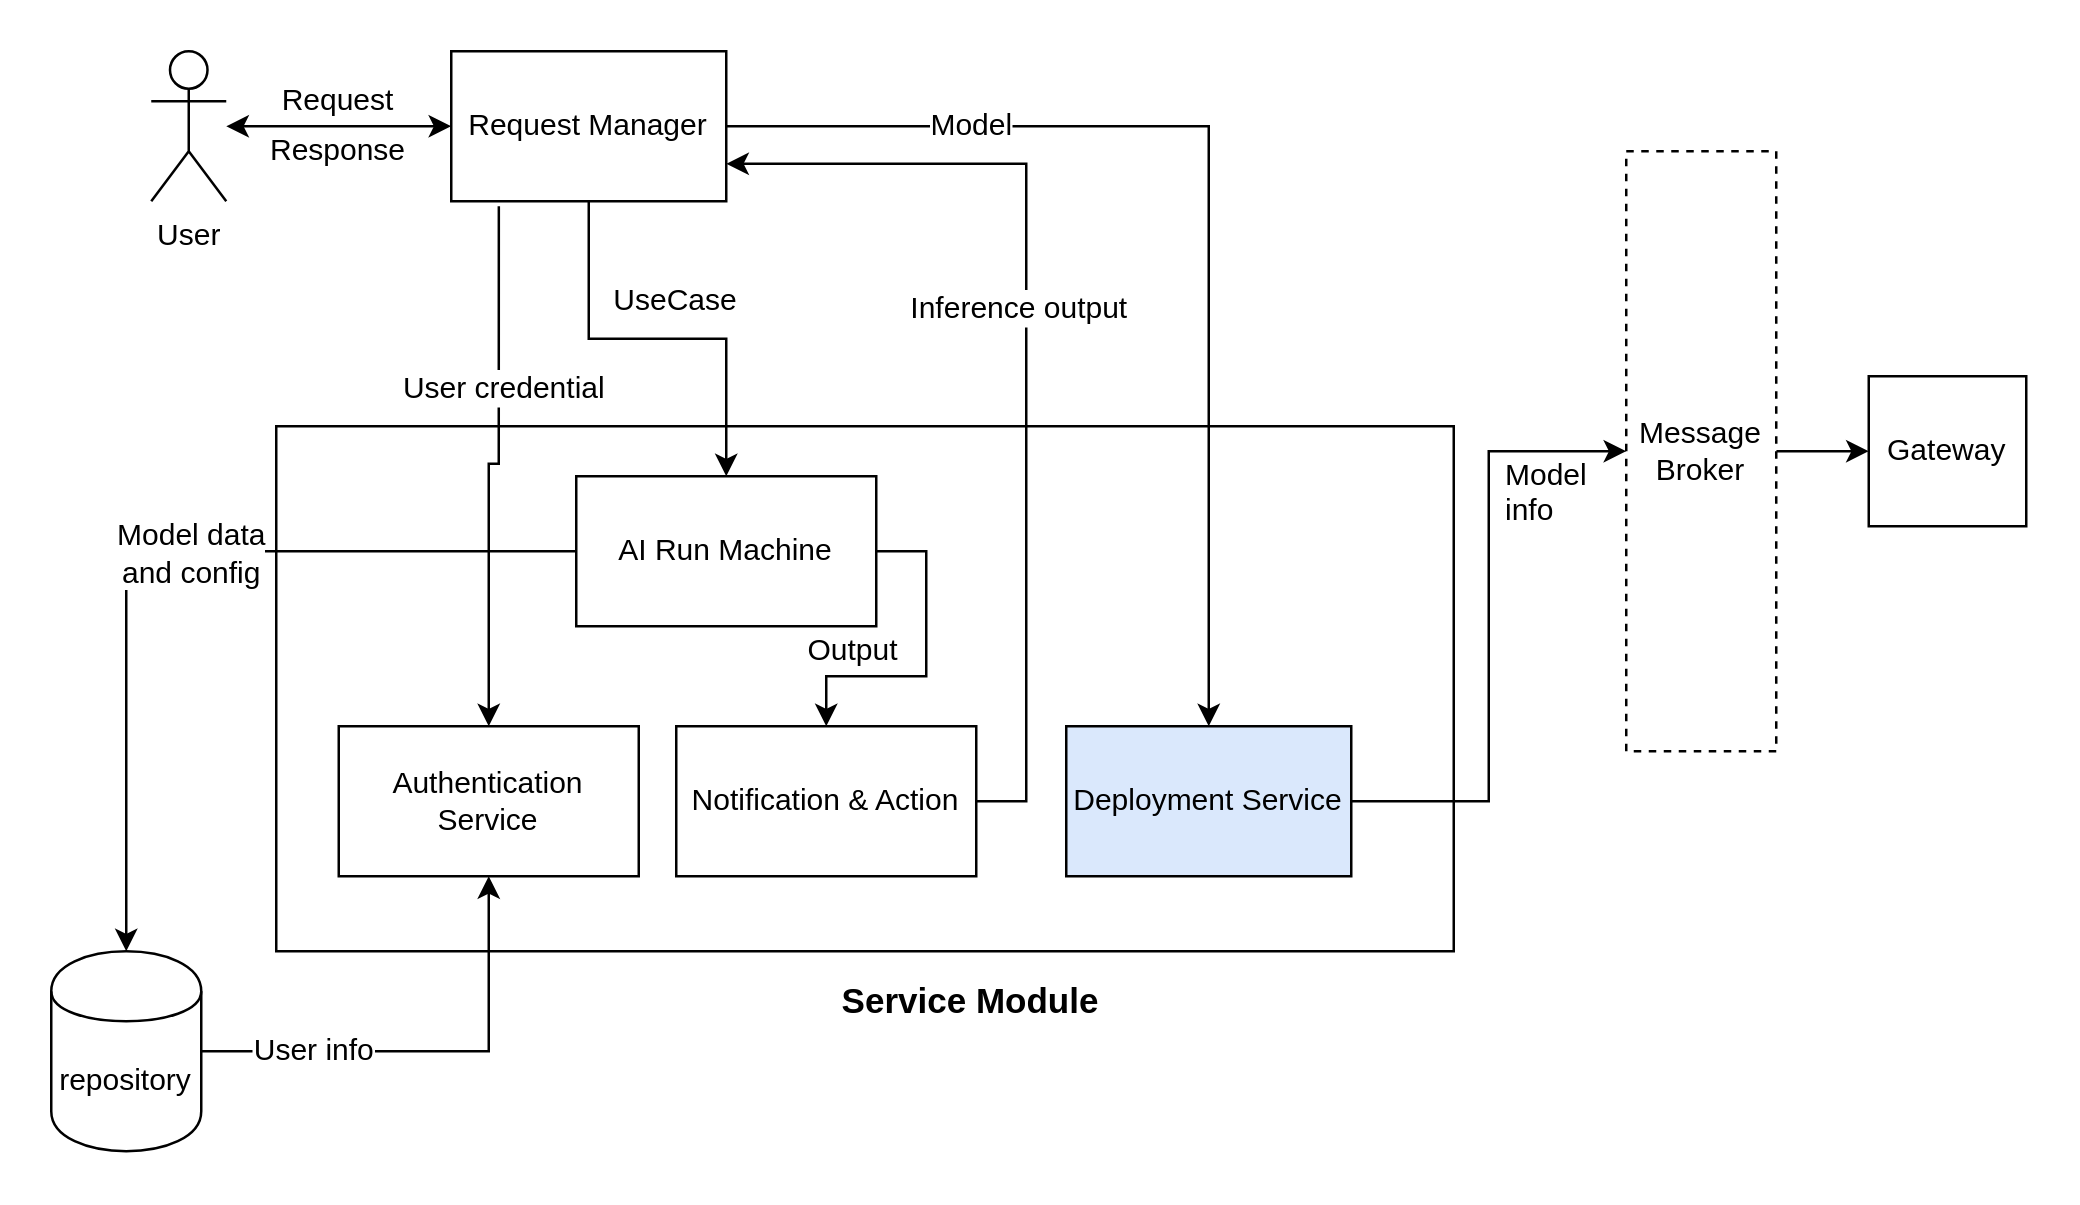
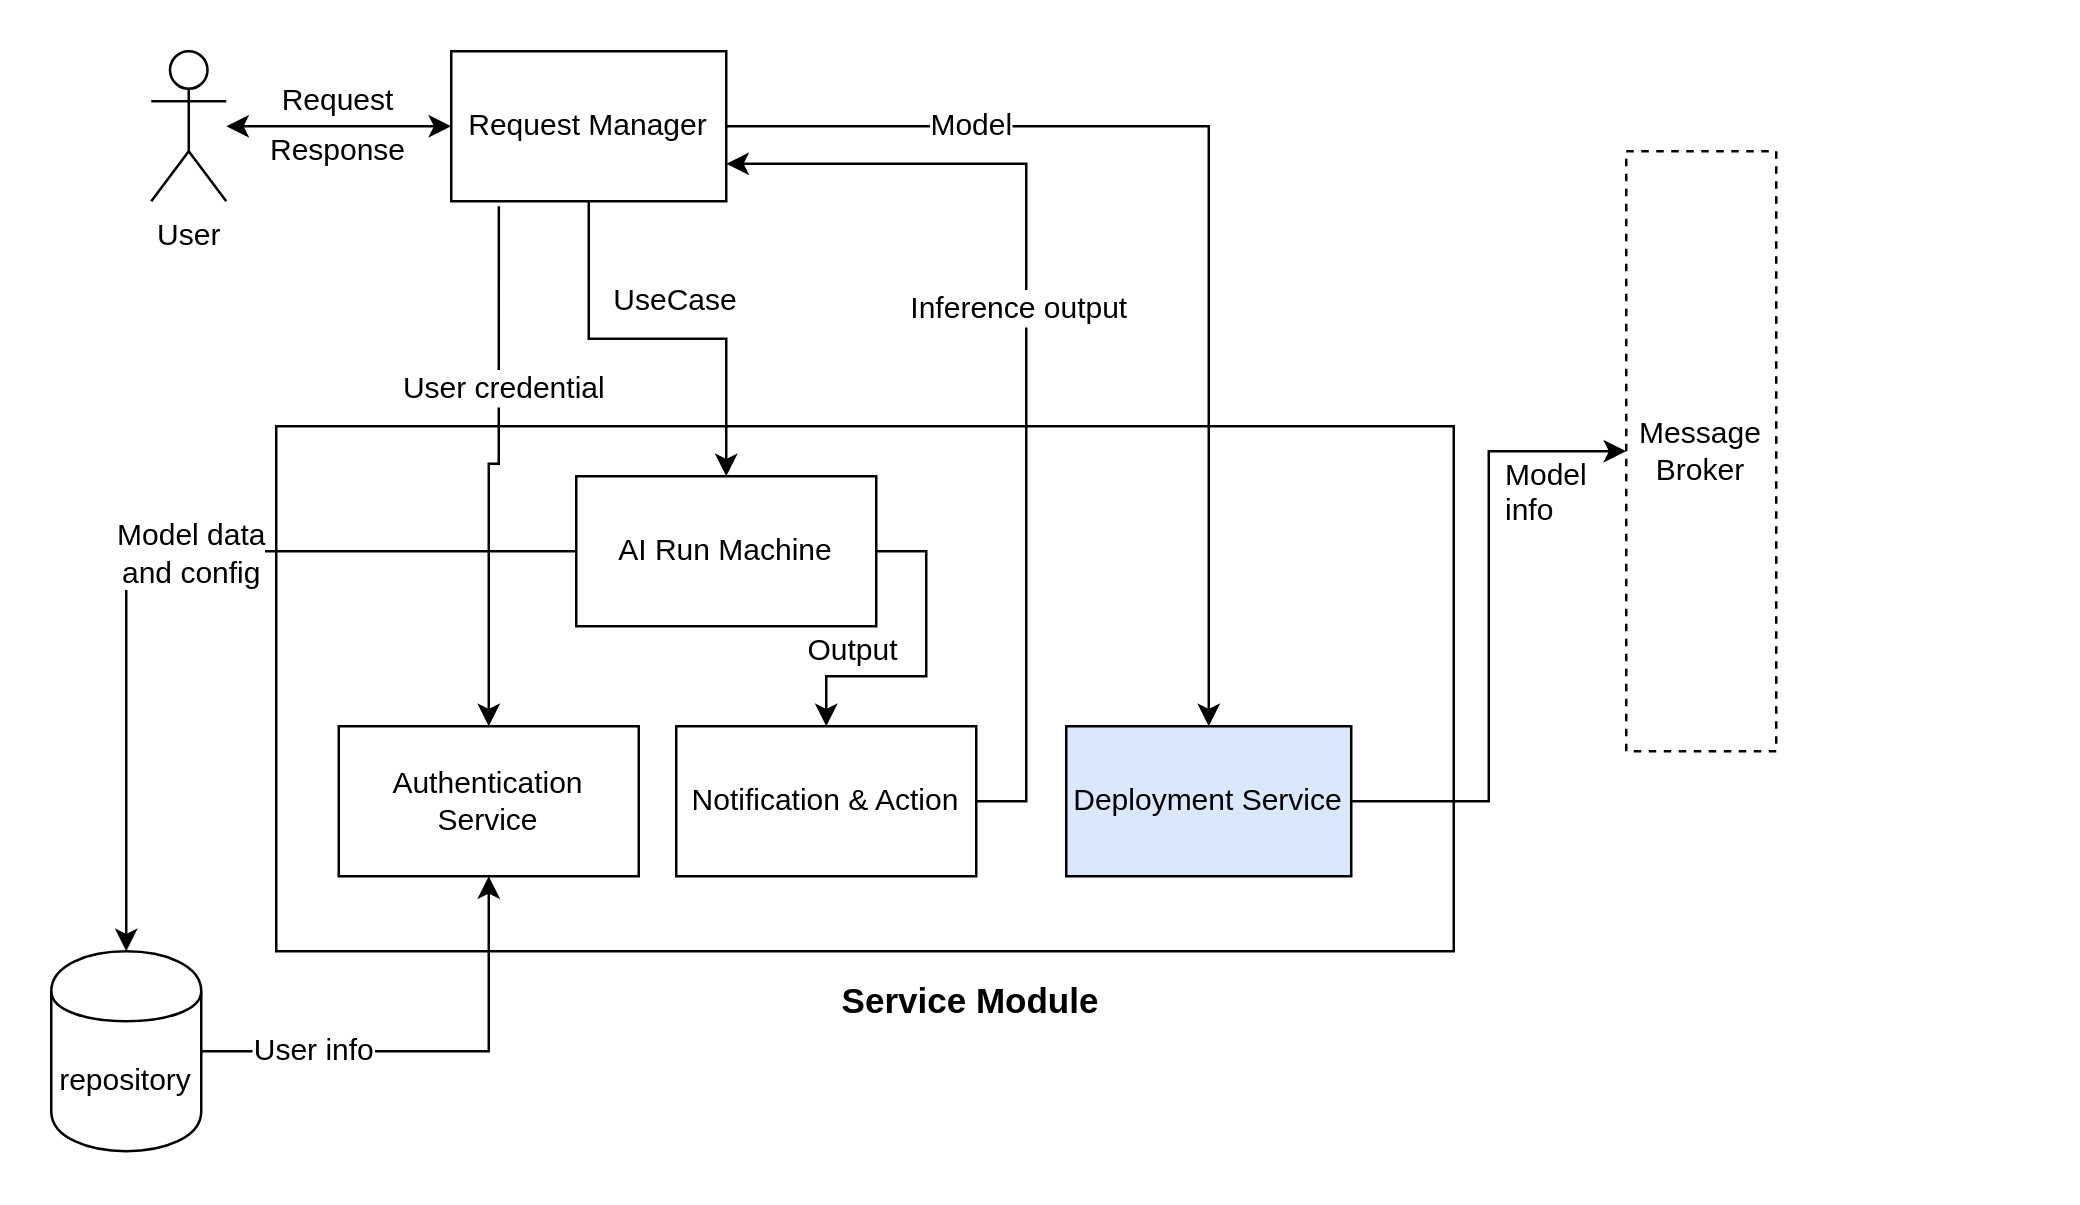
(1821, 451) -> none
(1948, 451) -> none
